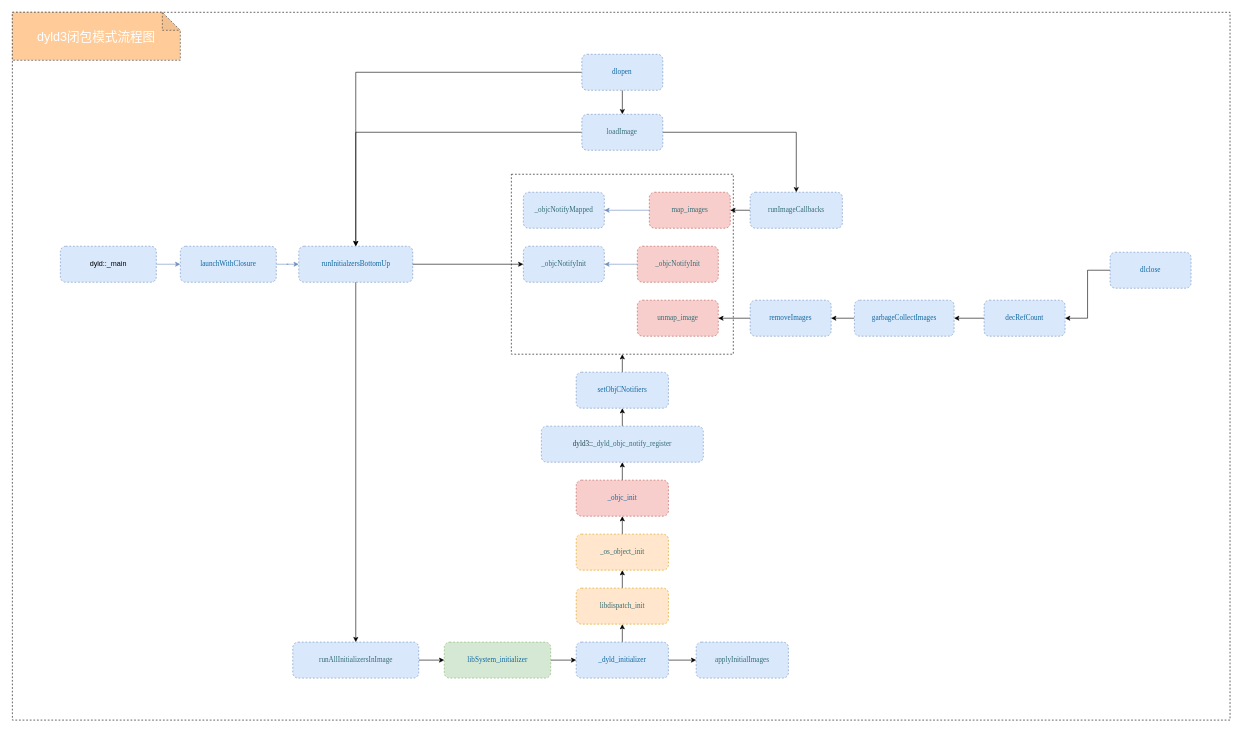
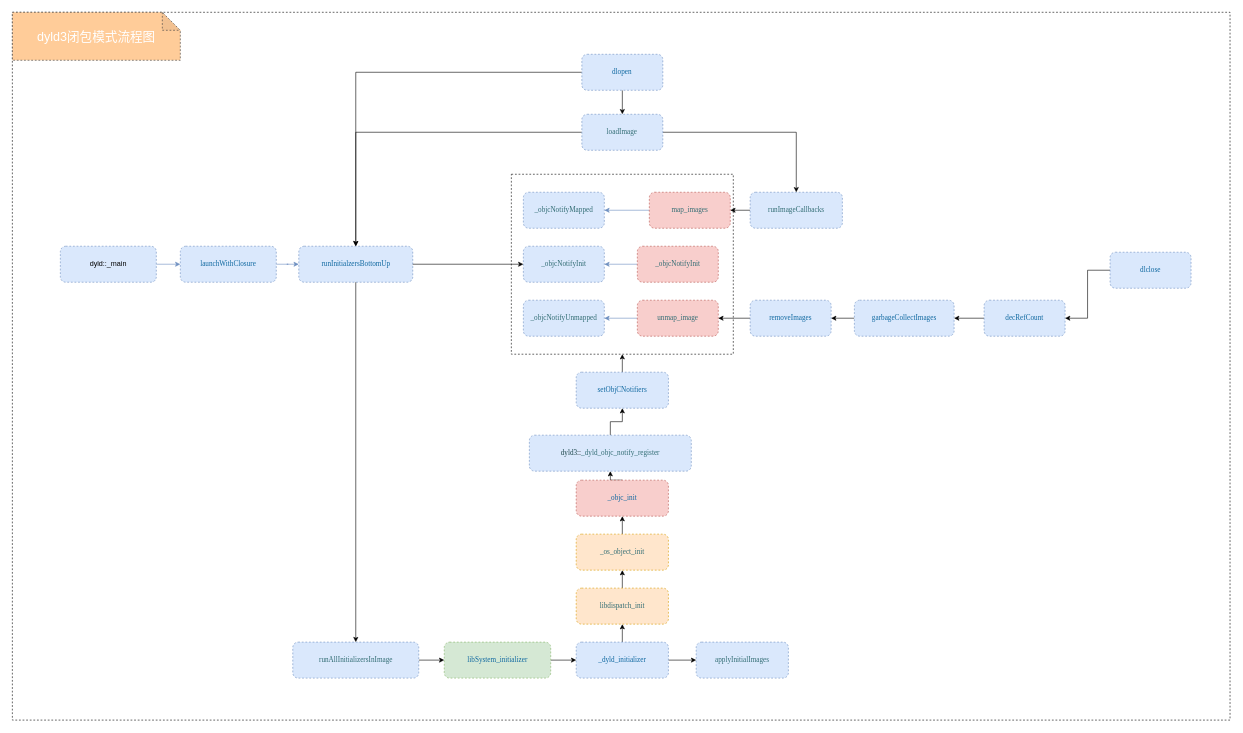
none -> (564, 318)
none -> (609, 318)
(622, 444) -> (610, 453)
